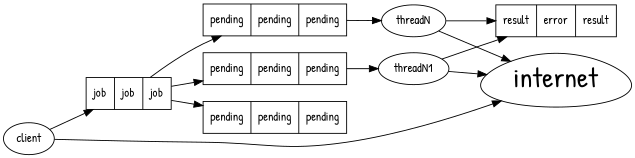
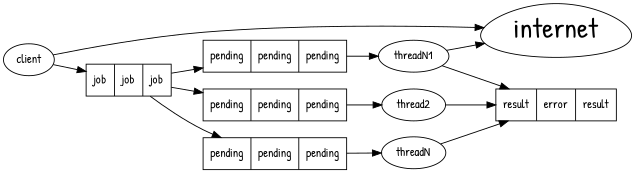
(469, 44) -> none
none -> (414, 105)
